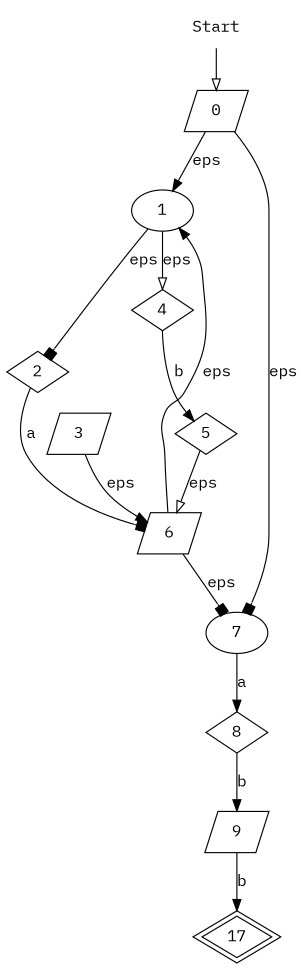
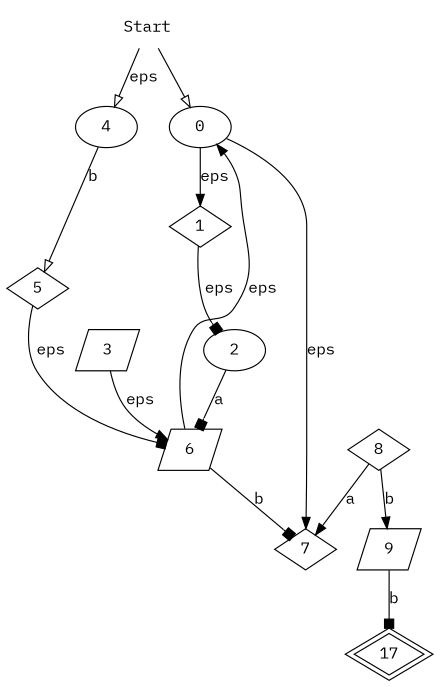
(216, 111) -> (200, 127)
(163, 211) -> (200, 227)
(163, 255) -> (129, 72)
(163, 310) -> (106, 127)
(269, 364) -> (307, 309)
(38, 372) -> (235, 350)
(168, 373) -> (74, 204)
(193, 377) -> (237, 303)
(191, 476) -> (61, 399)
(221, 583) -> (259, 500)
(237, 633) -> (306, 549)
(237, 677) -> (346, 495)
(237, 876) -> (389, 594)
